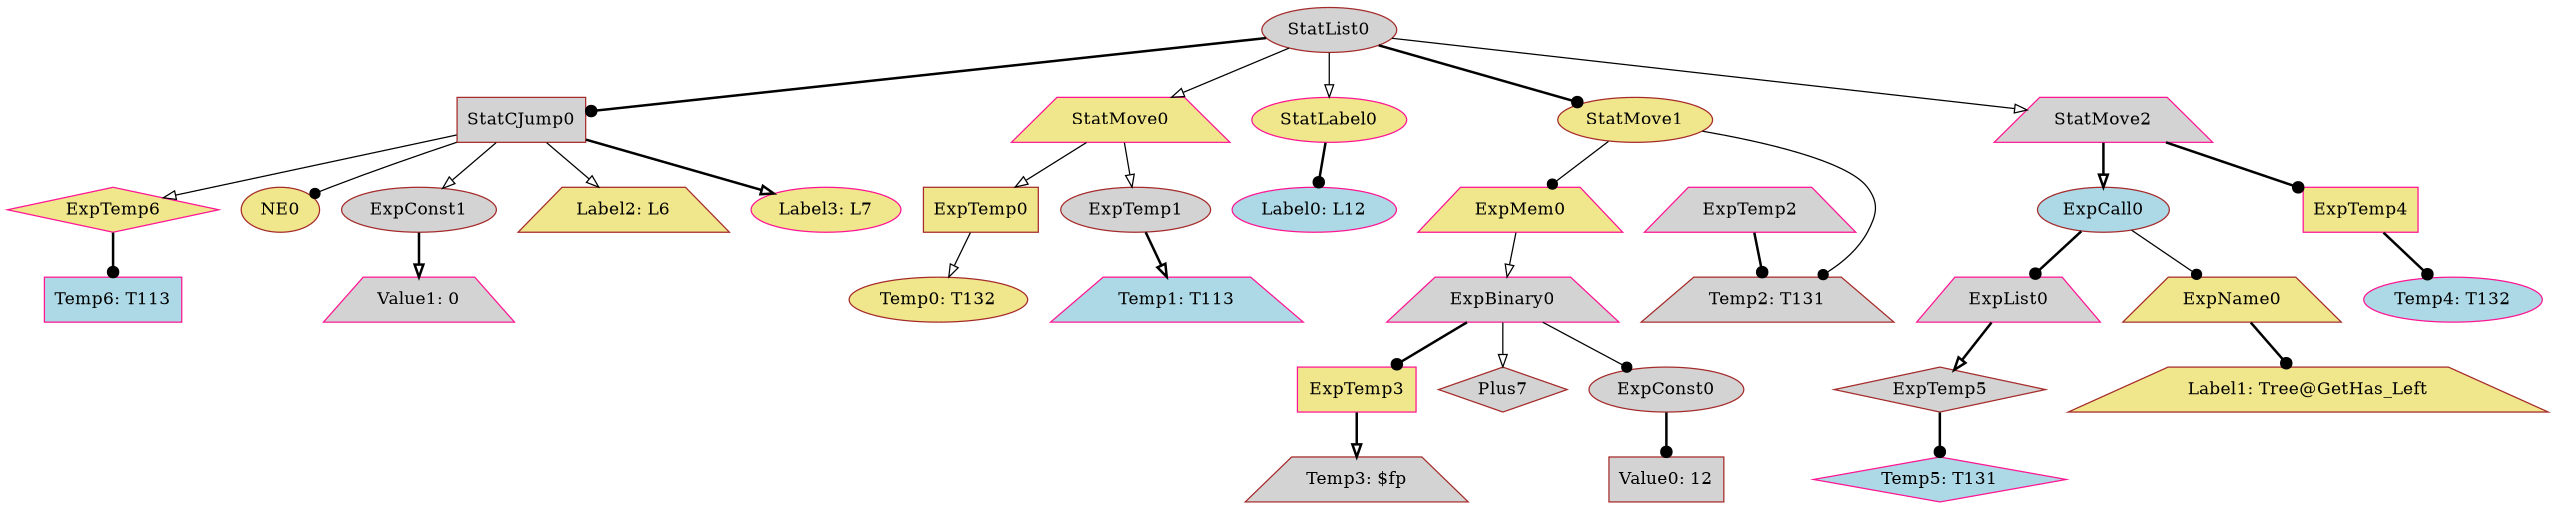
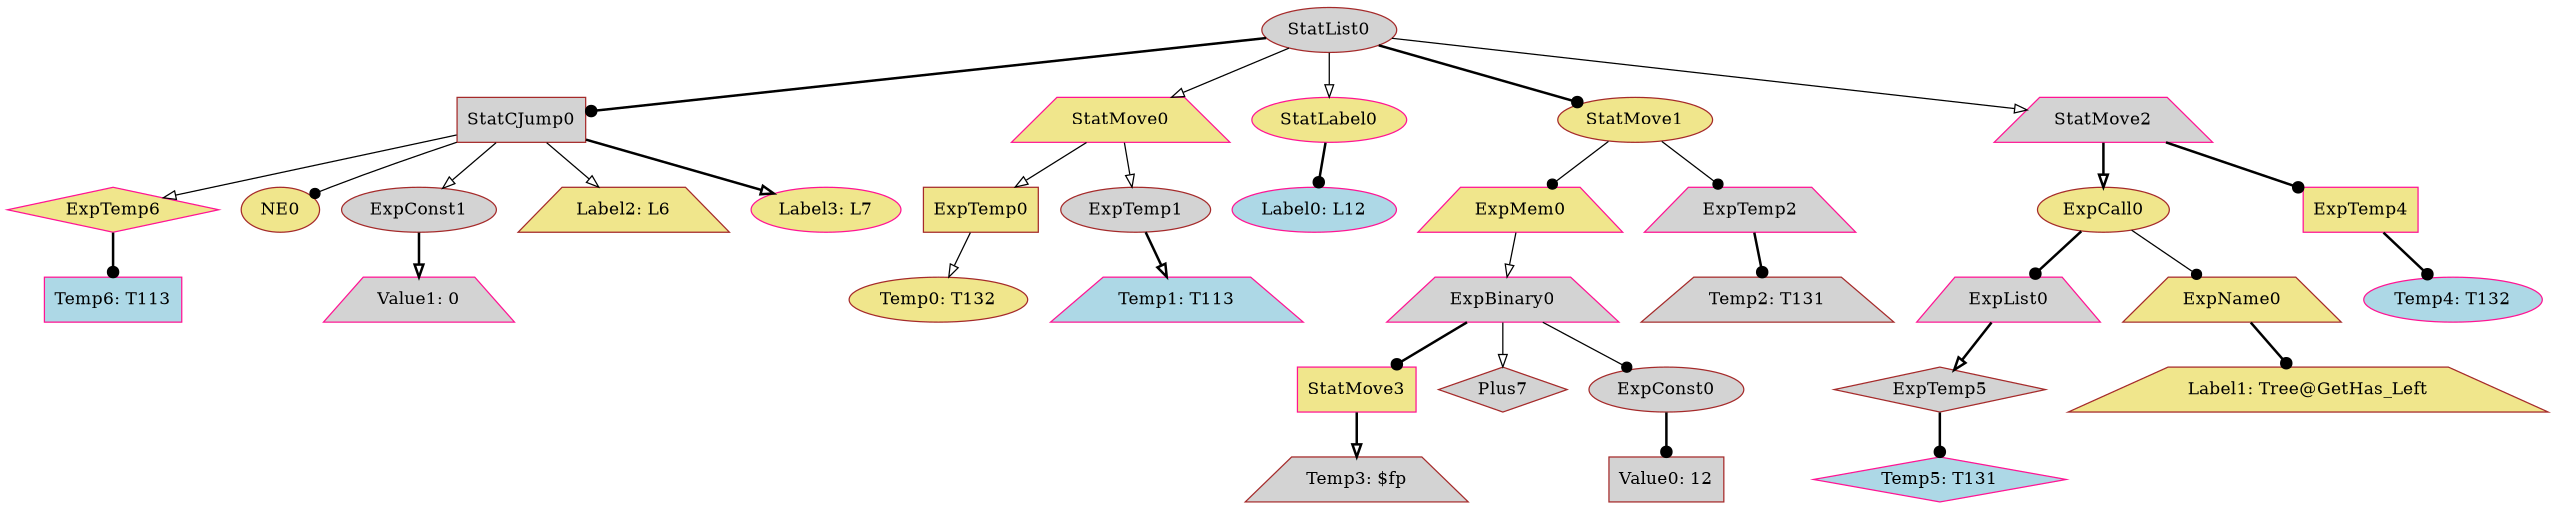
(1838, 167) -> (1688, 161)
(2103, 210) -> (2103, 210)
(1357, 390) -> (1357, 390)
